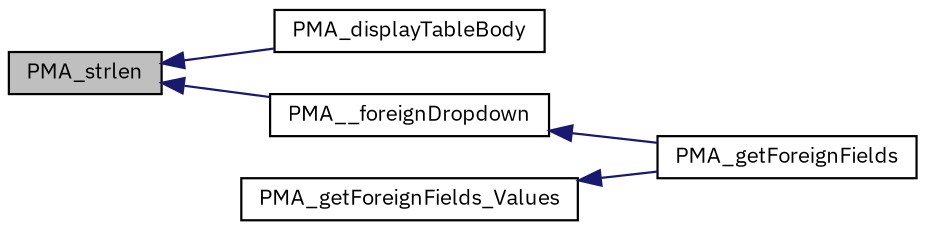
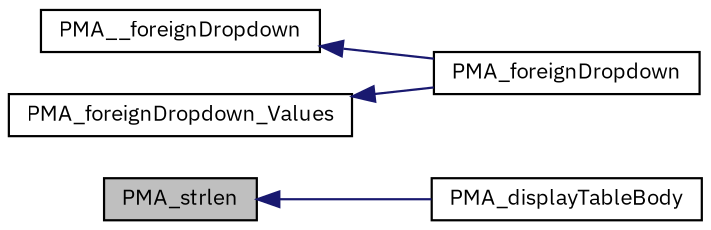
(227, 91) -> none
(787, 157) -> (567, 73)
(410, 199) -> (180, 115)
